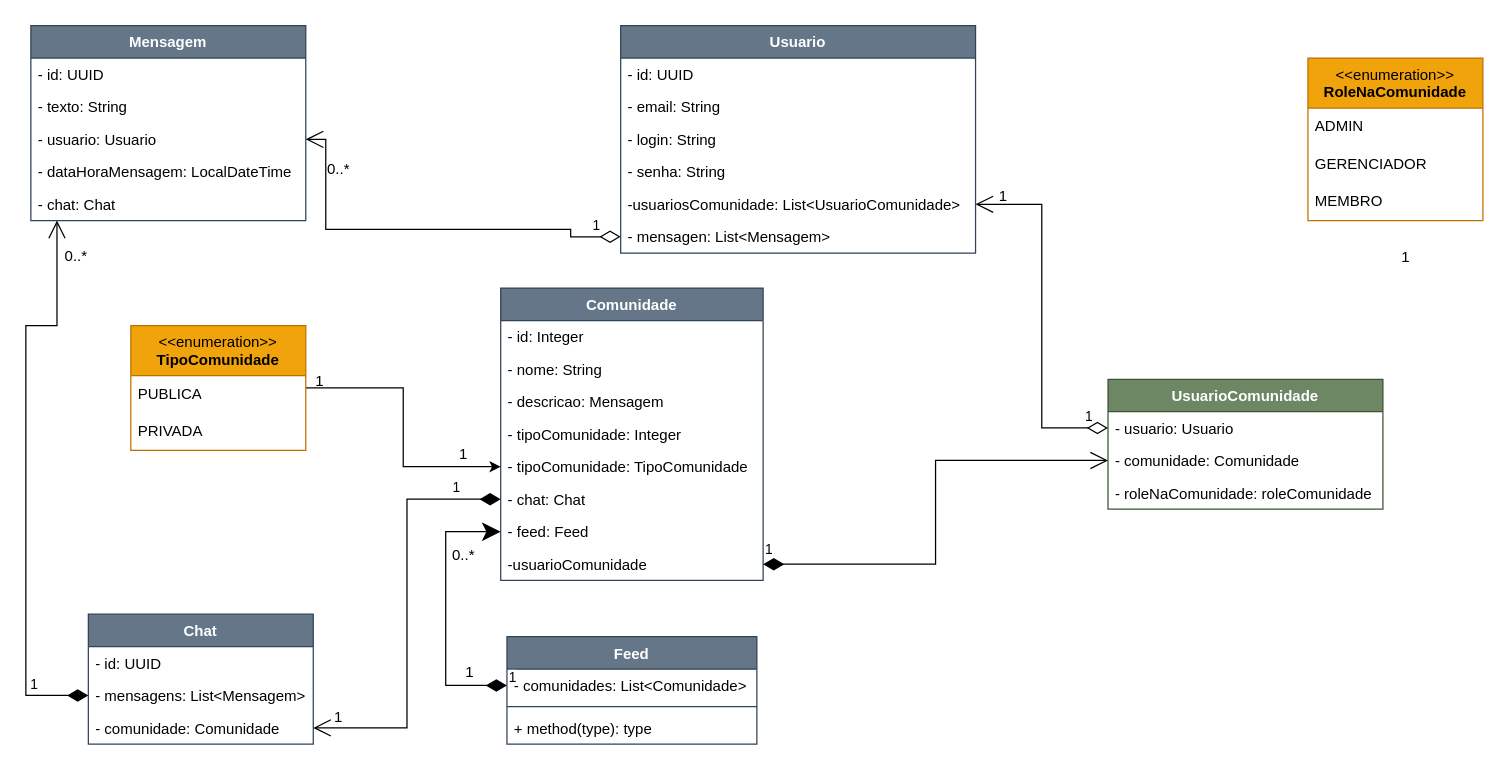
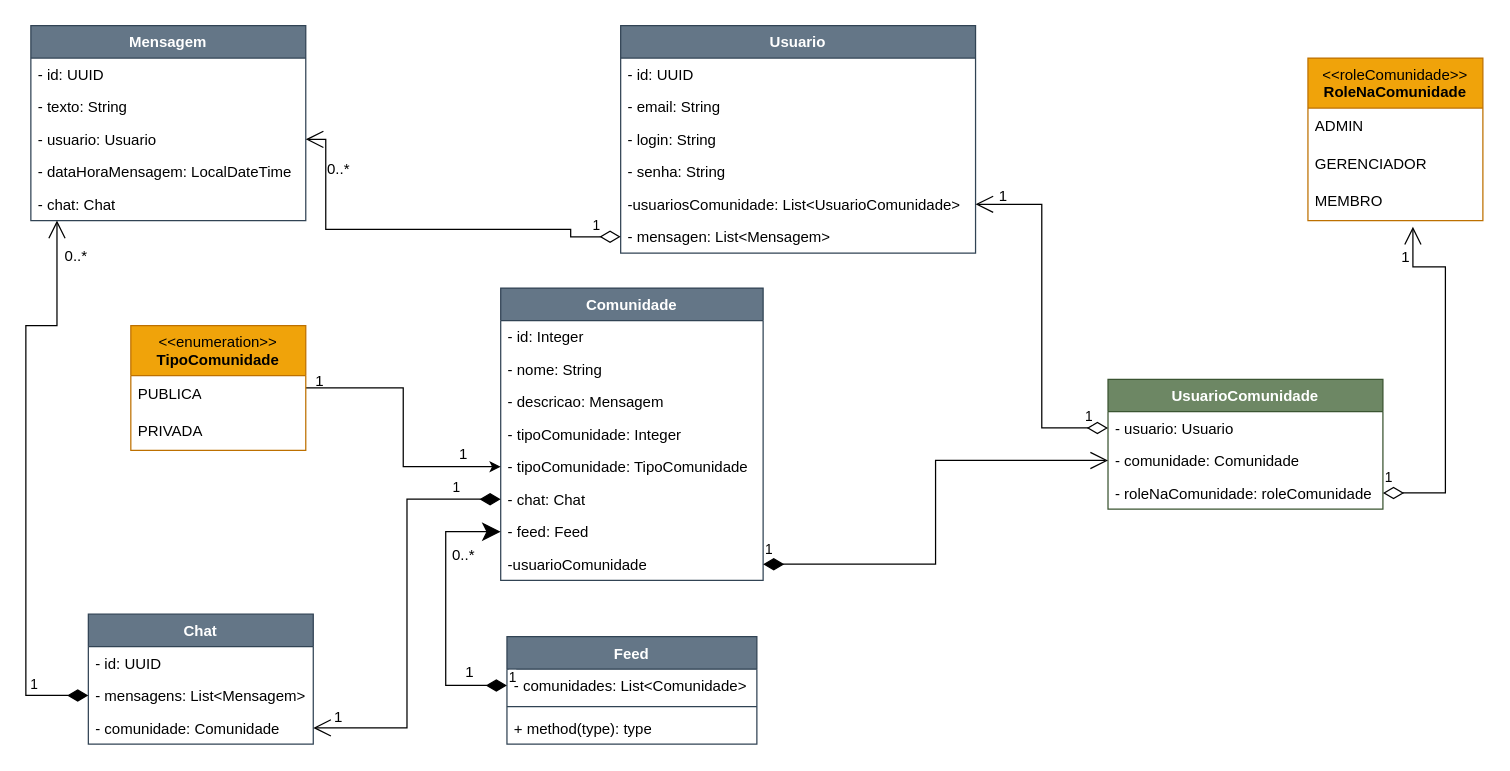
(1396, 85) -> (1396, 85)
none -> (1446, 367)
